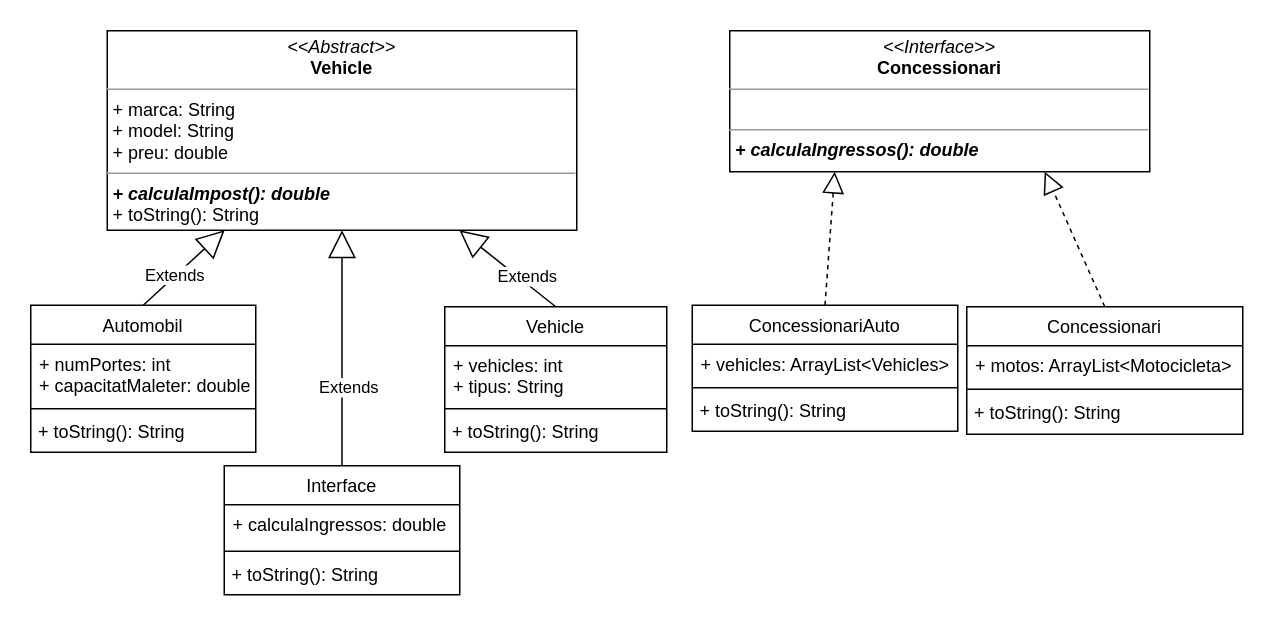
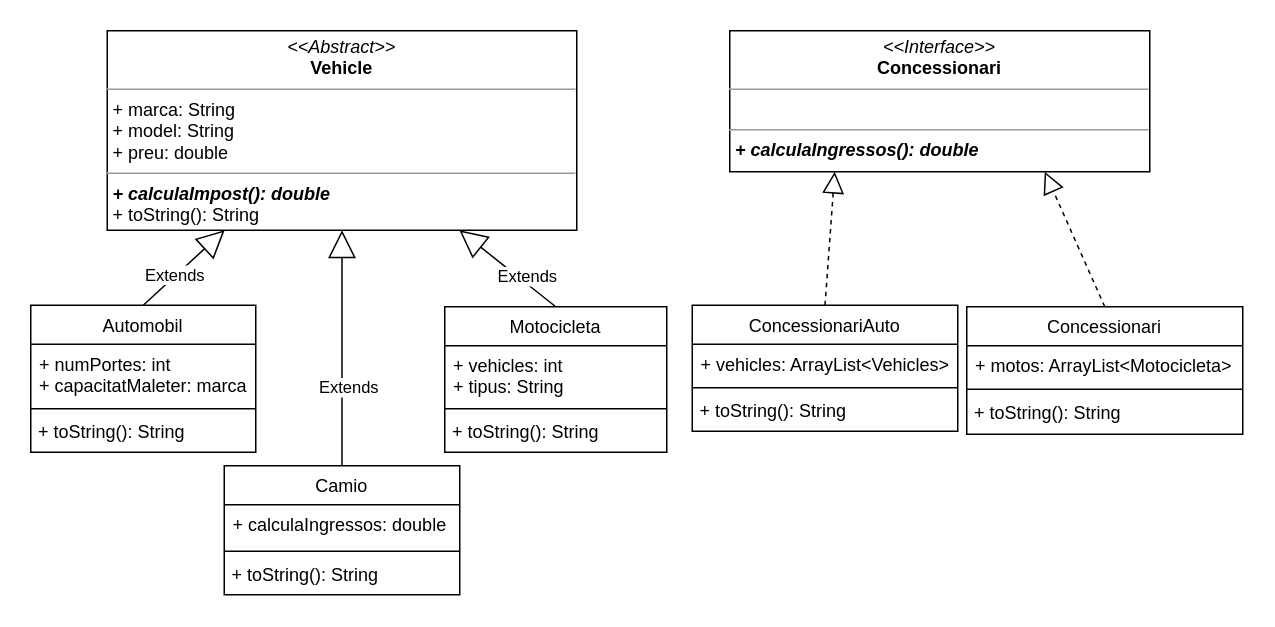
(555, 327) -> (555, 327)
(110, 365) -> (110, 365)
(341, 486) -> (341, 486)
